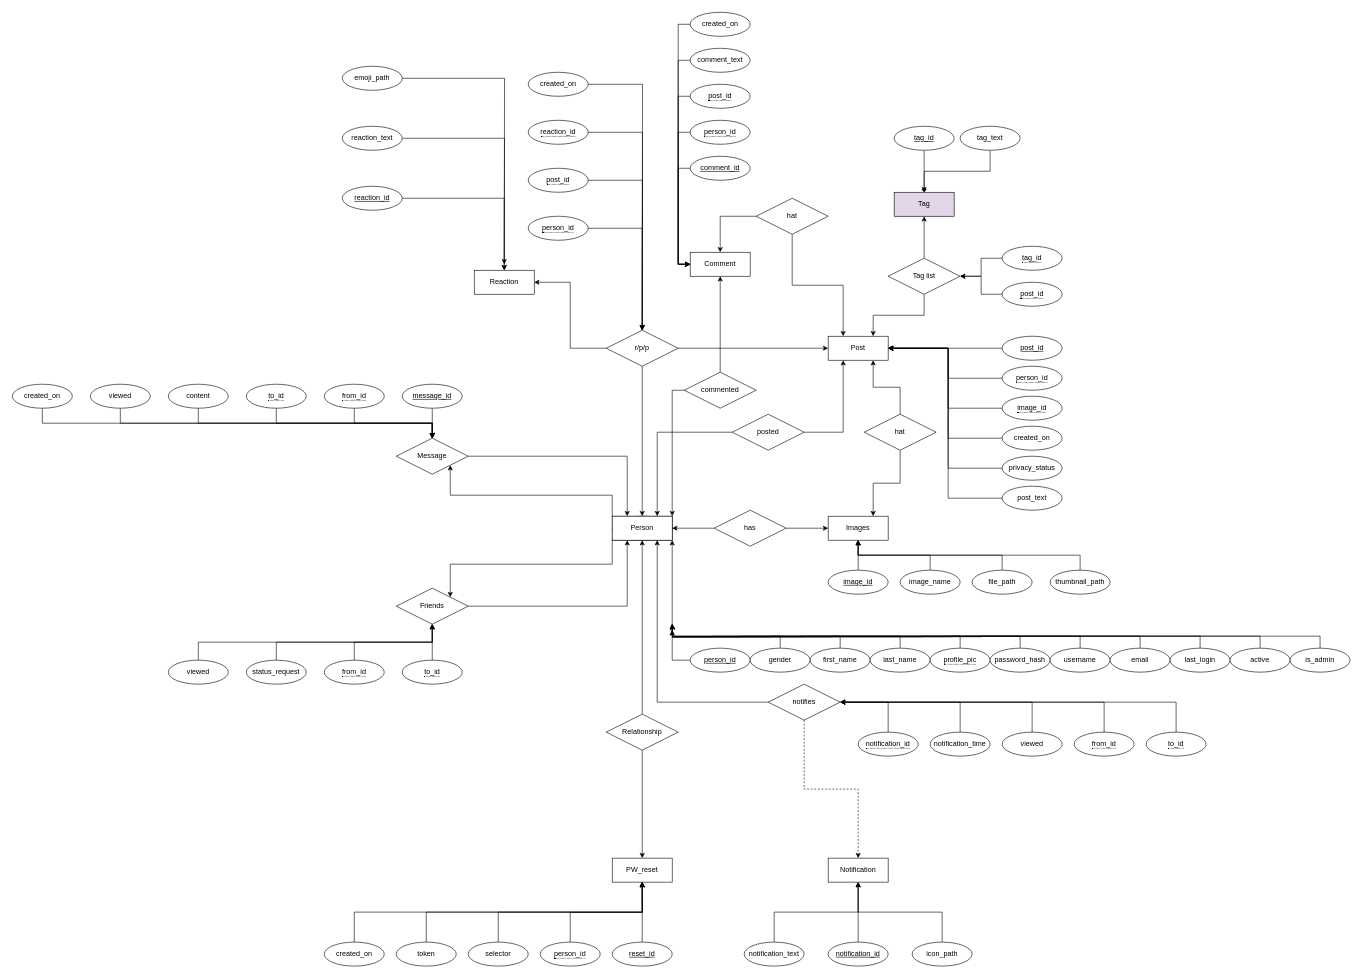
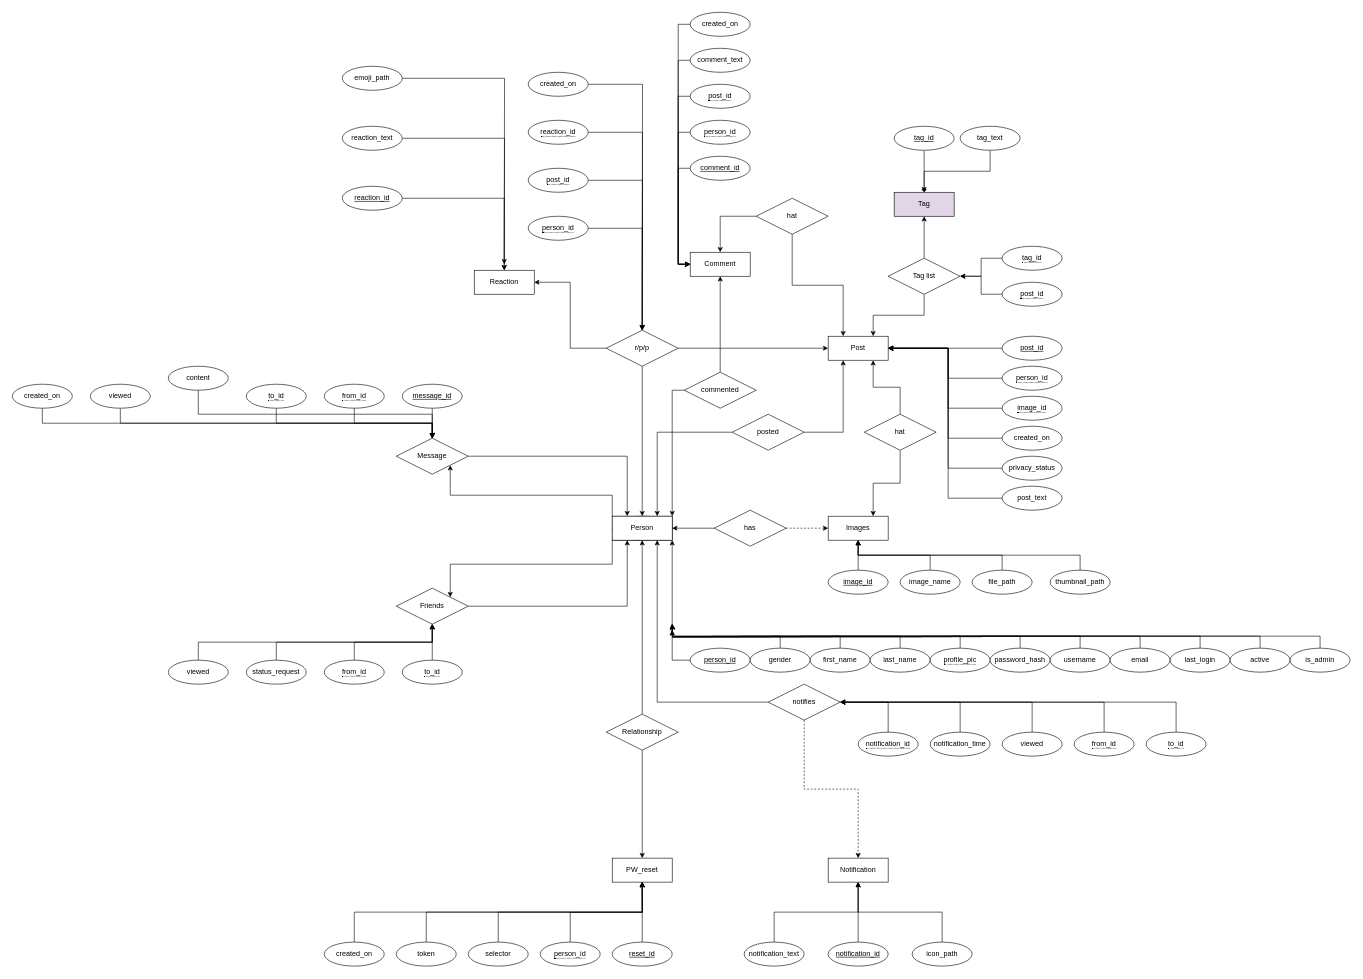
(198, 396) -> (198, 378)
(804, 528) -> (804, 528)
